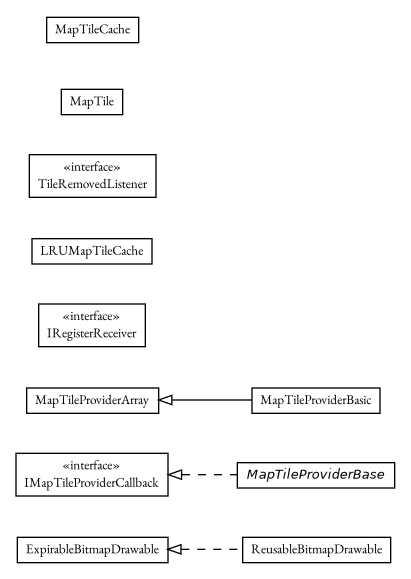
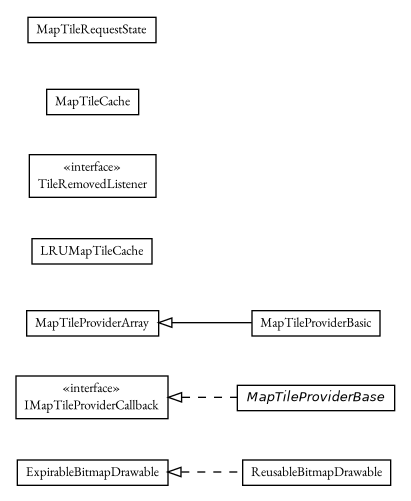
none -> (92, 29)
(92, 101) -> none
(92, 325) -> none
